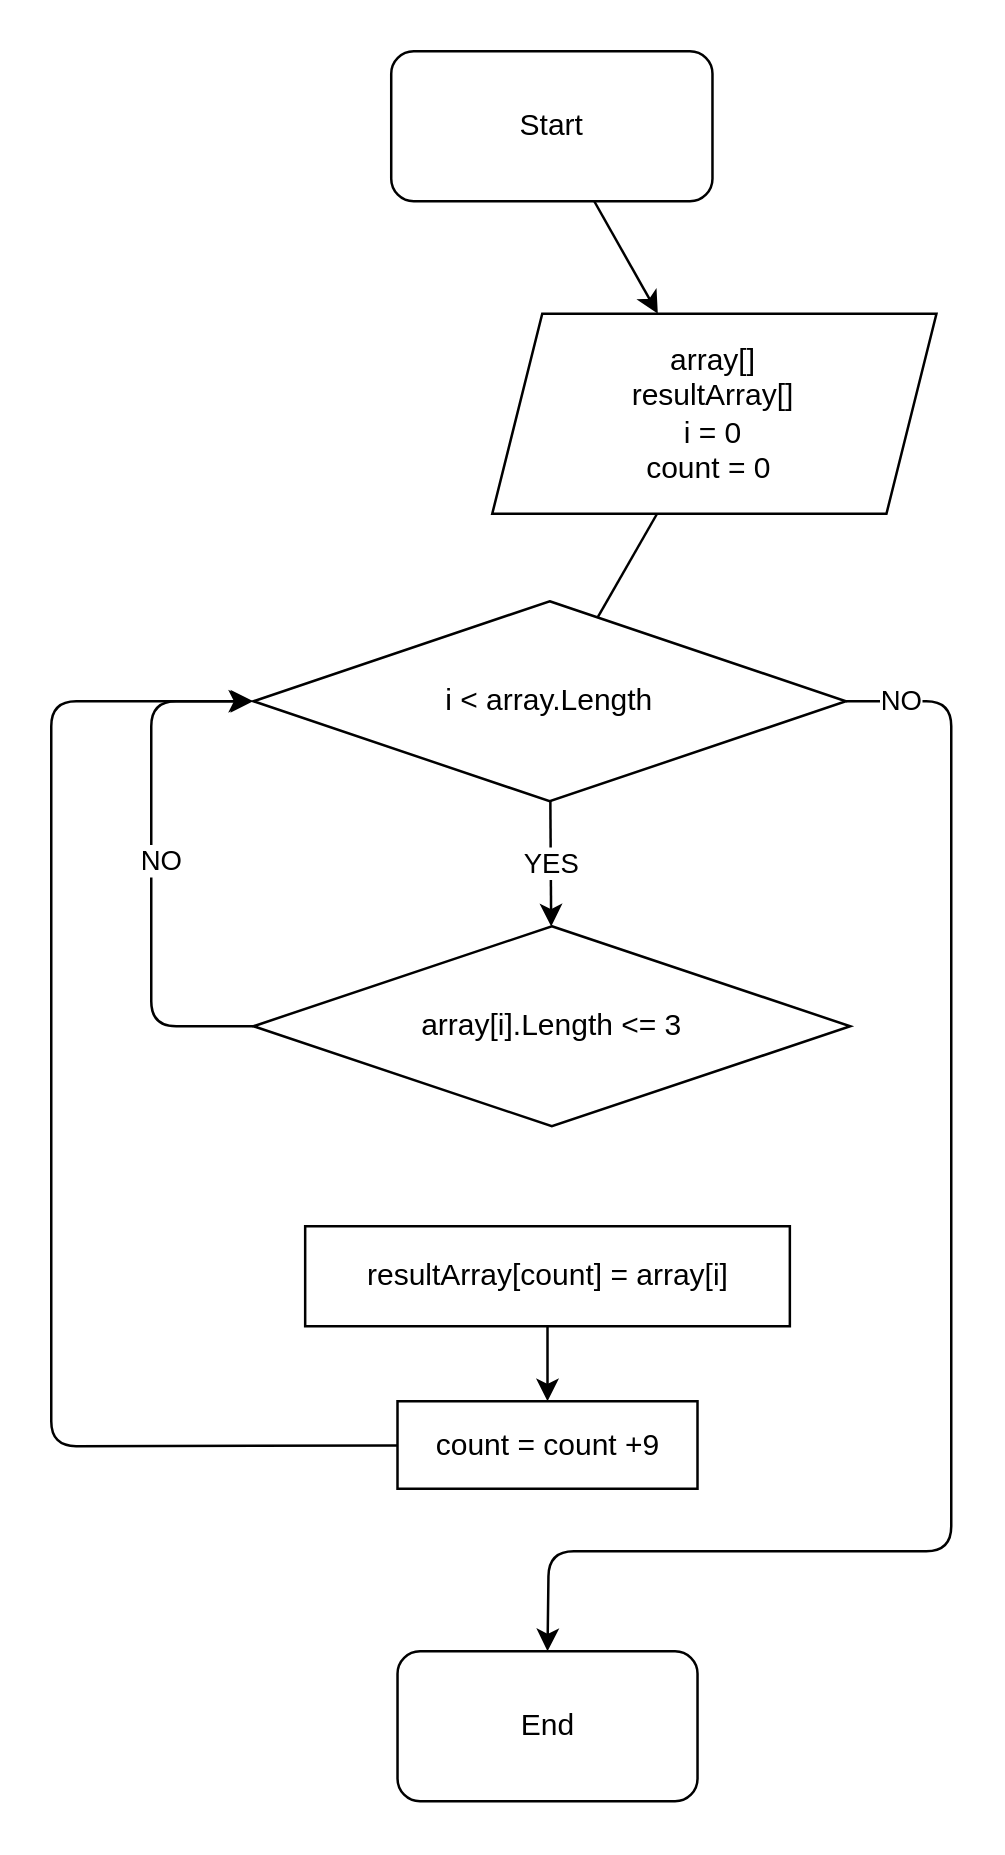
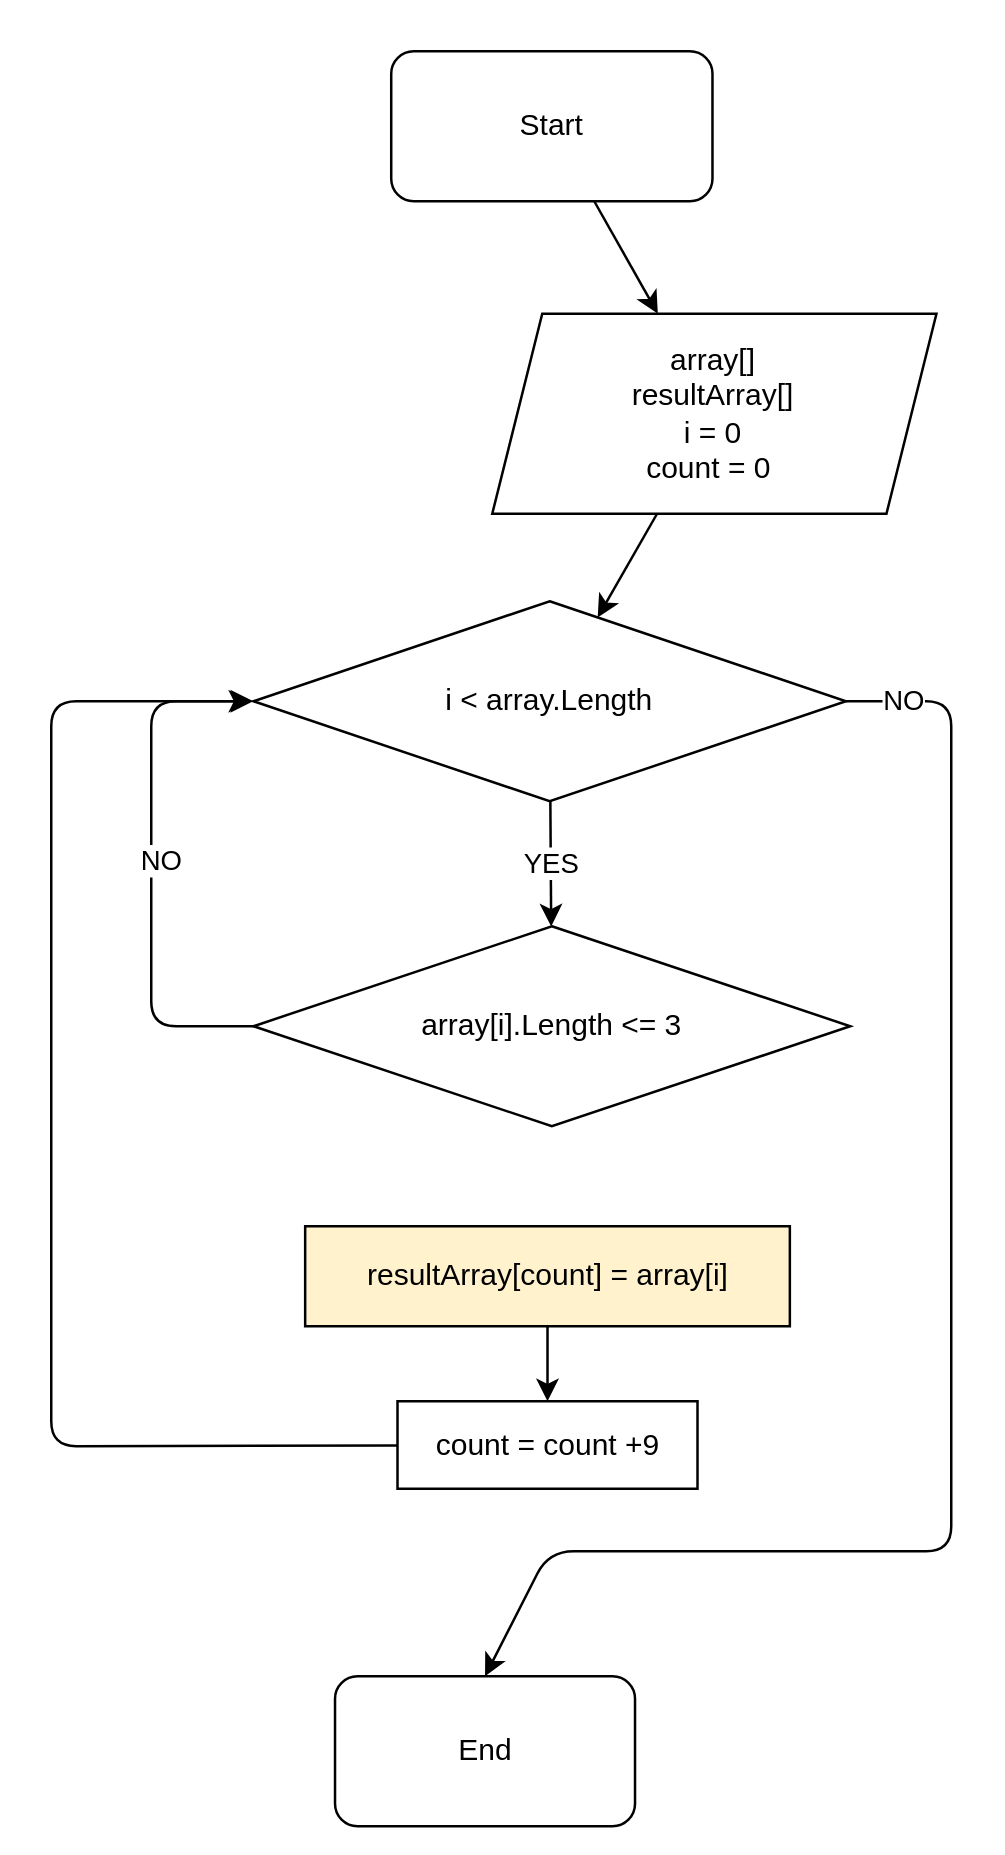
(603, 609) -> (607, 602)
(548, 1276) -> (548, 1276)
(548, 1726) -> (485, 1751)
